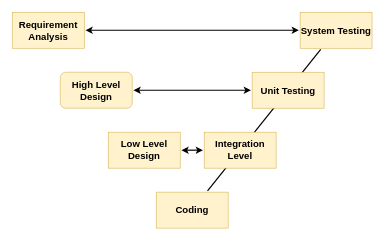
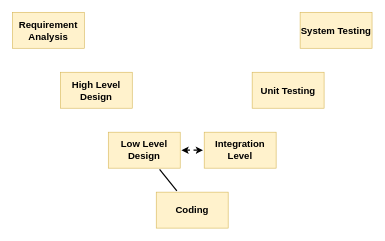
(192, 30) -> none
(96, 90) -> (96, 90)
(192, 90) -> none
(264, 121) -> (169, 181)
(191, 150) -> (191, 150)
